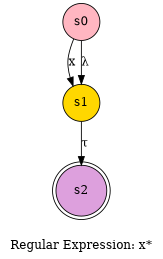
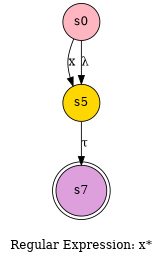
(81, 103) -> (81, 103)
(81, 191) -> (81, 191)
